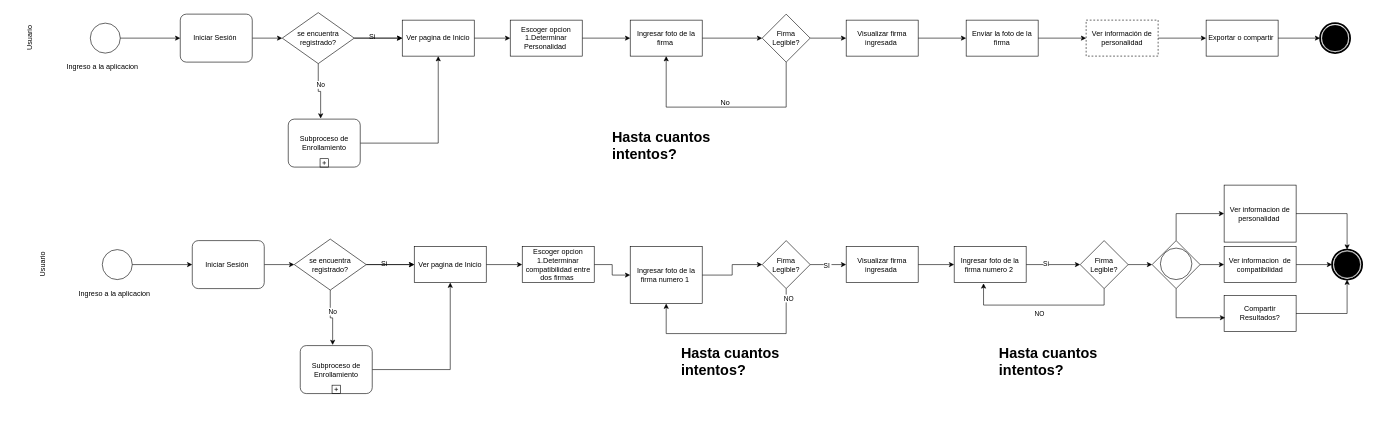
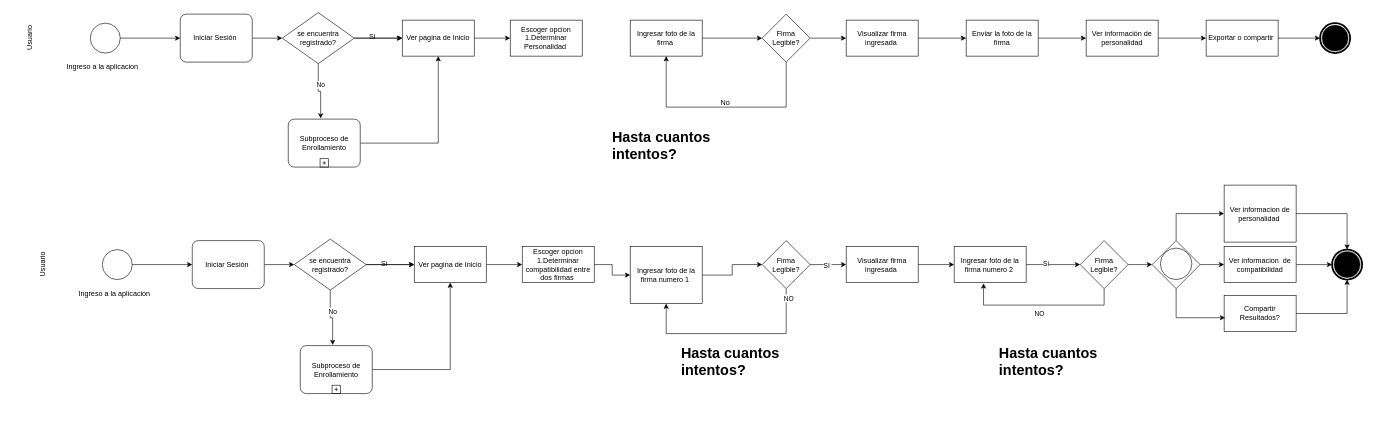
(624, 38) -> none
(1122, 38) -> (1122, 38)
